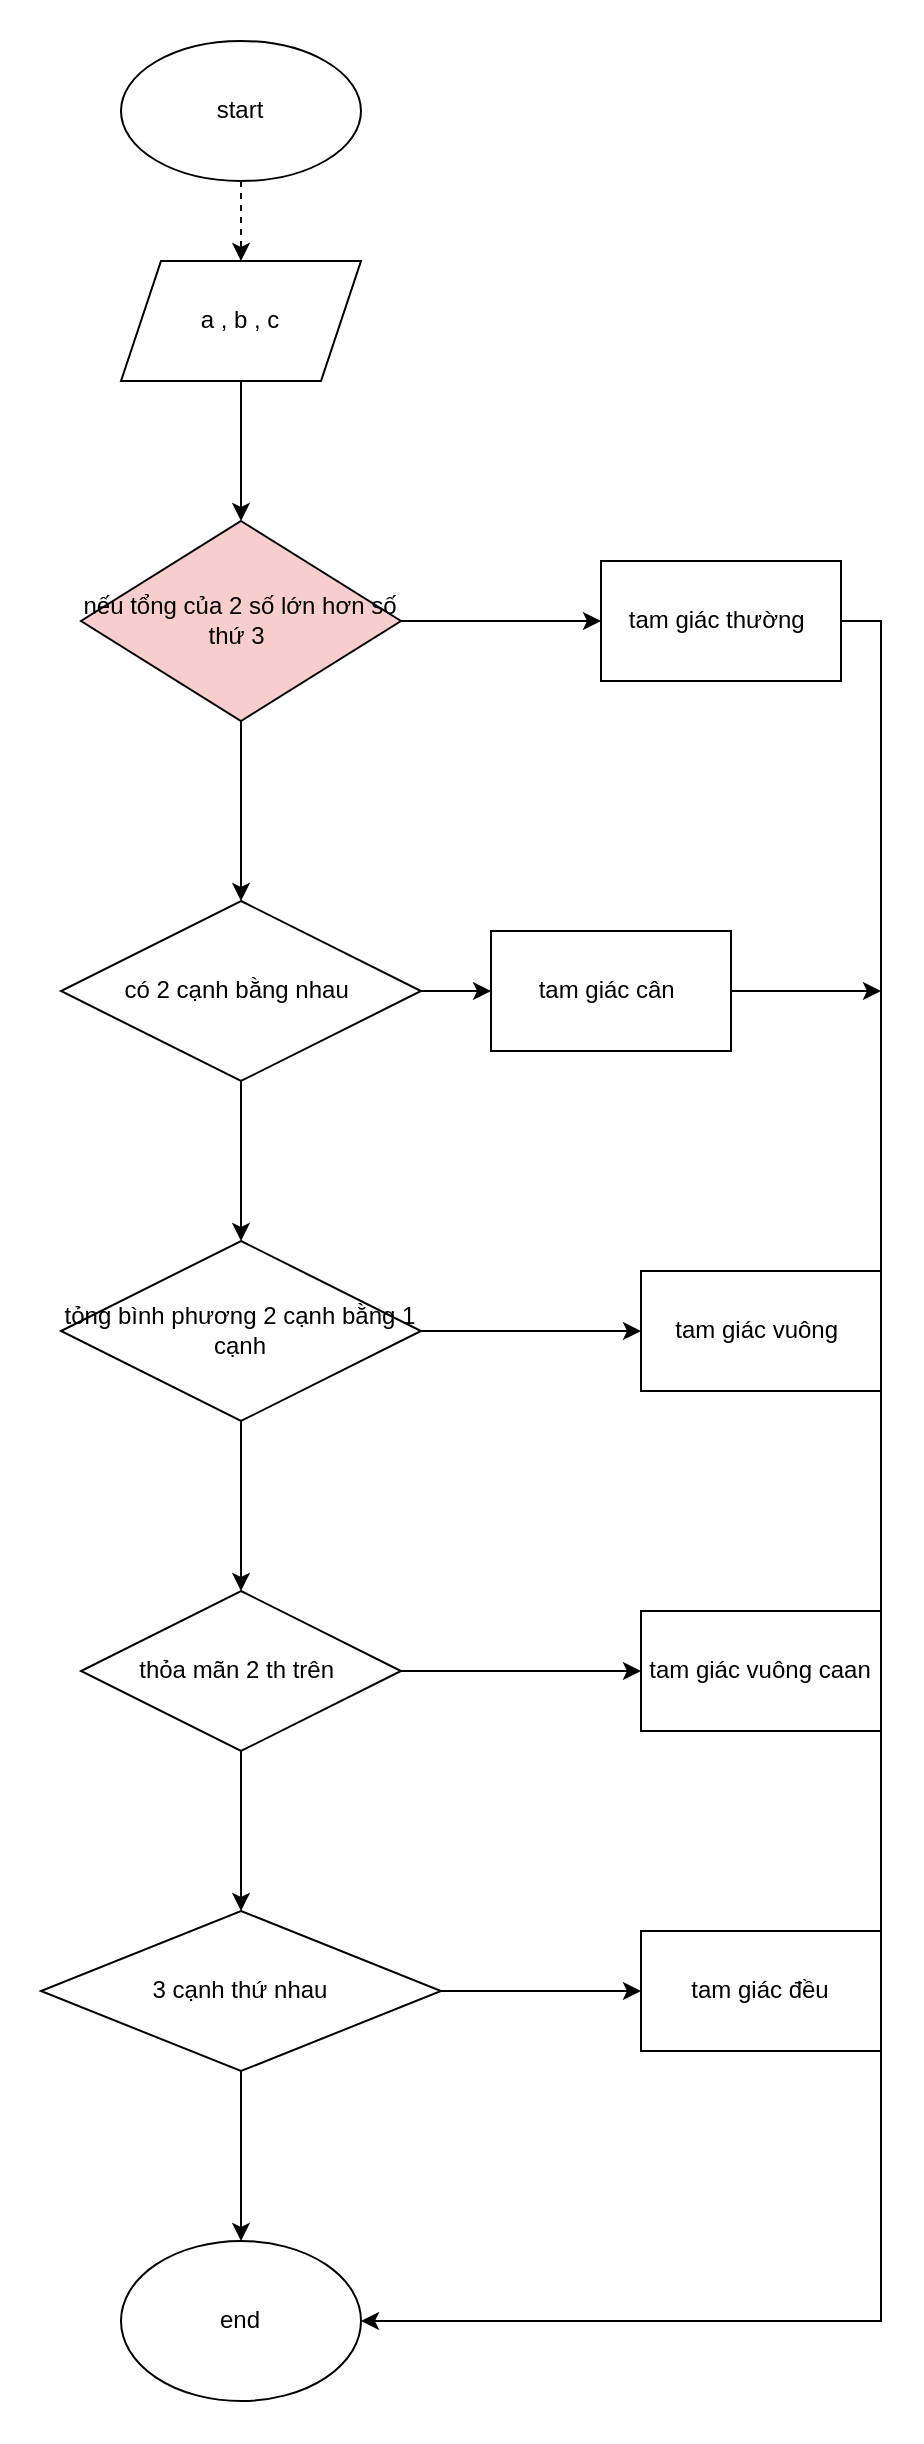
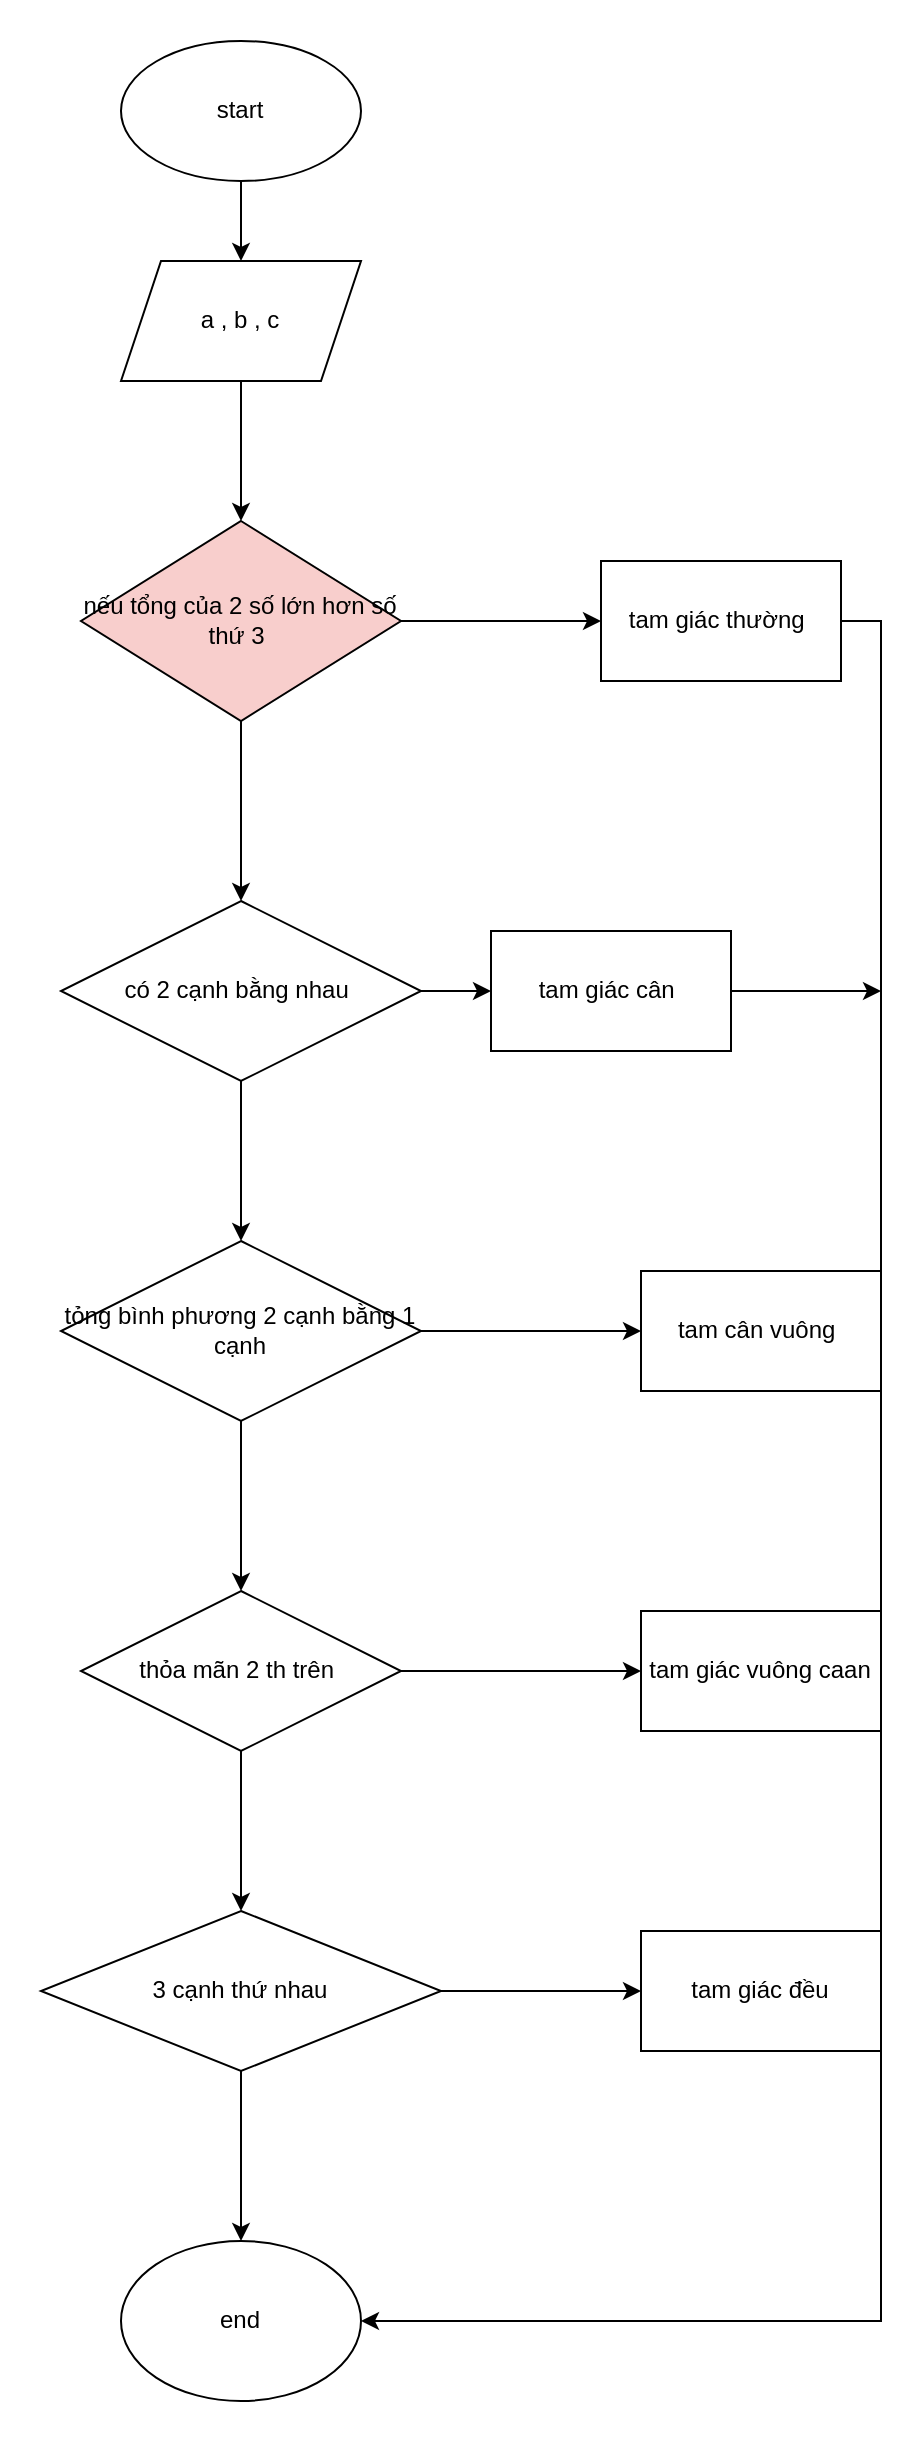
(241, 213) -> (241, 213)
(761, 1331) -> (761, 1331)
